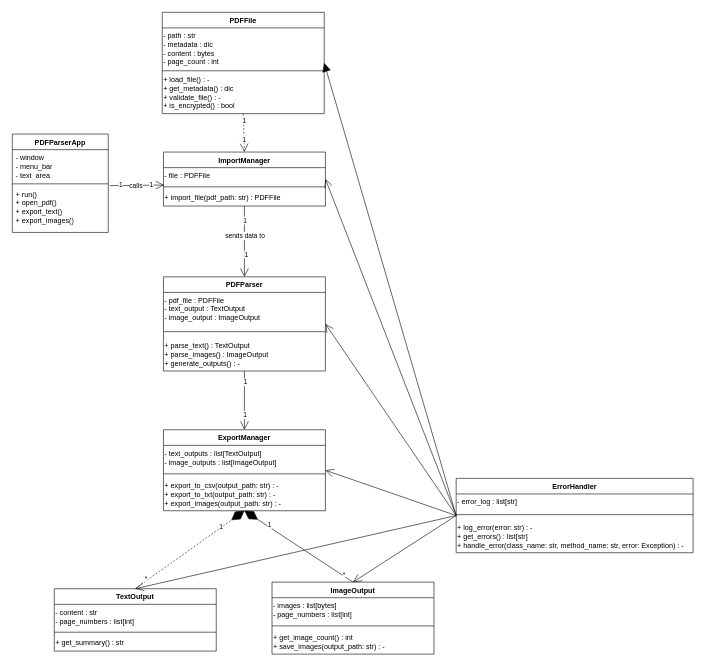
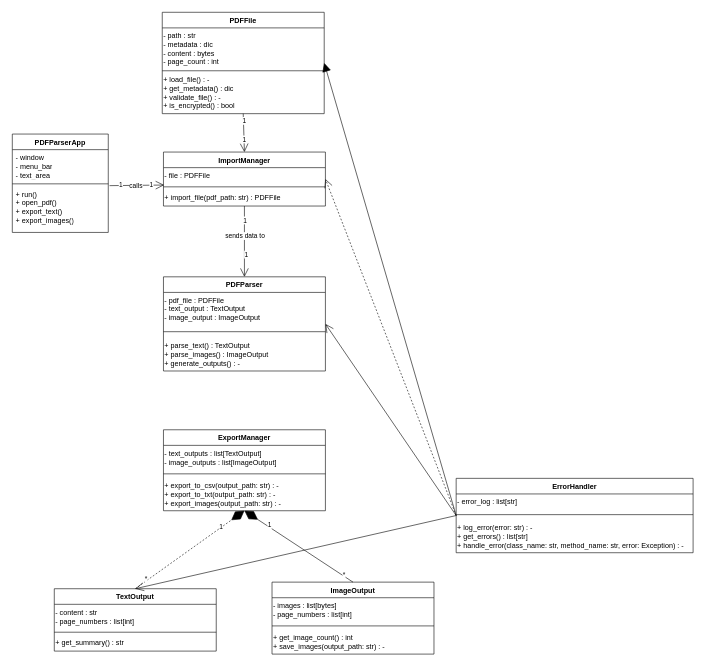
(244, 133) -> (244, 133)
(389, 342) -> (389, 342)
(245, 400) -> none
(390, 493) -> none
(404, 549) -> none
